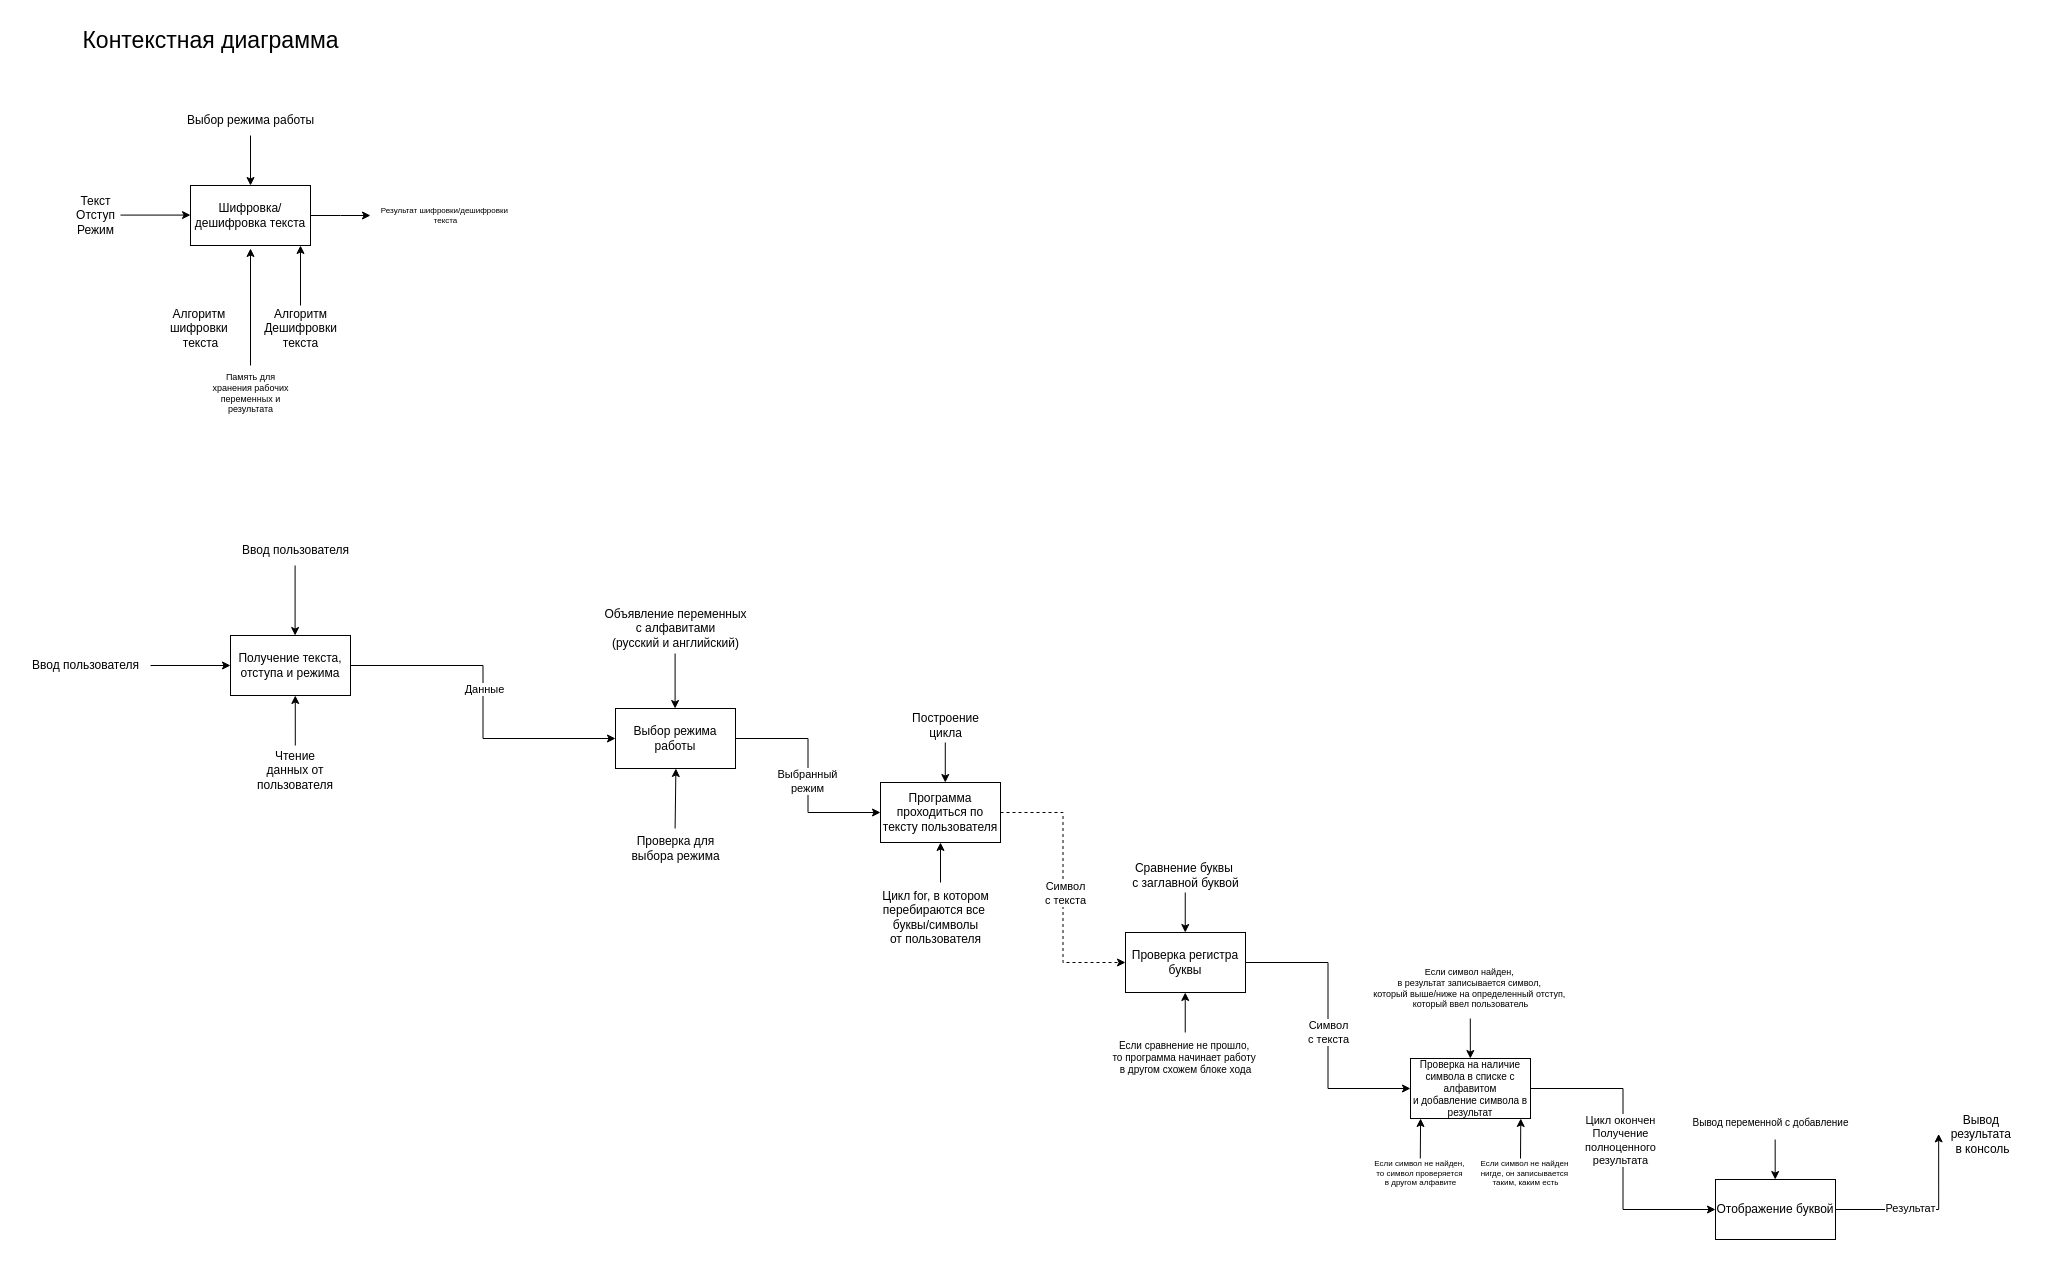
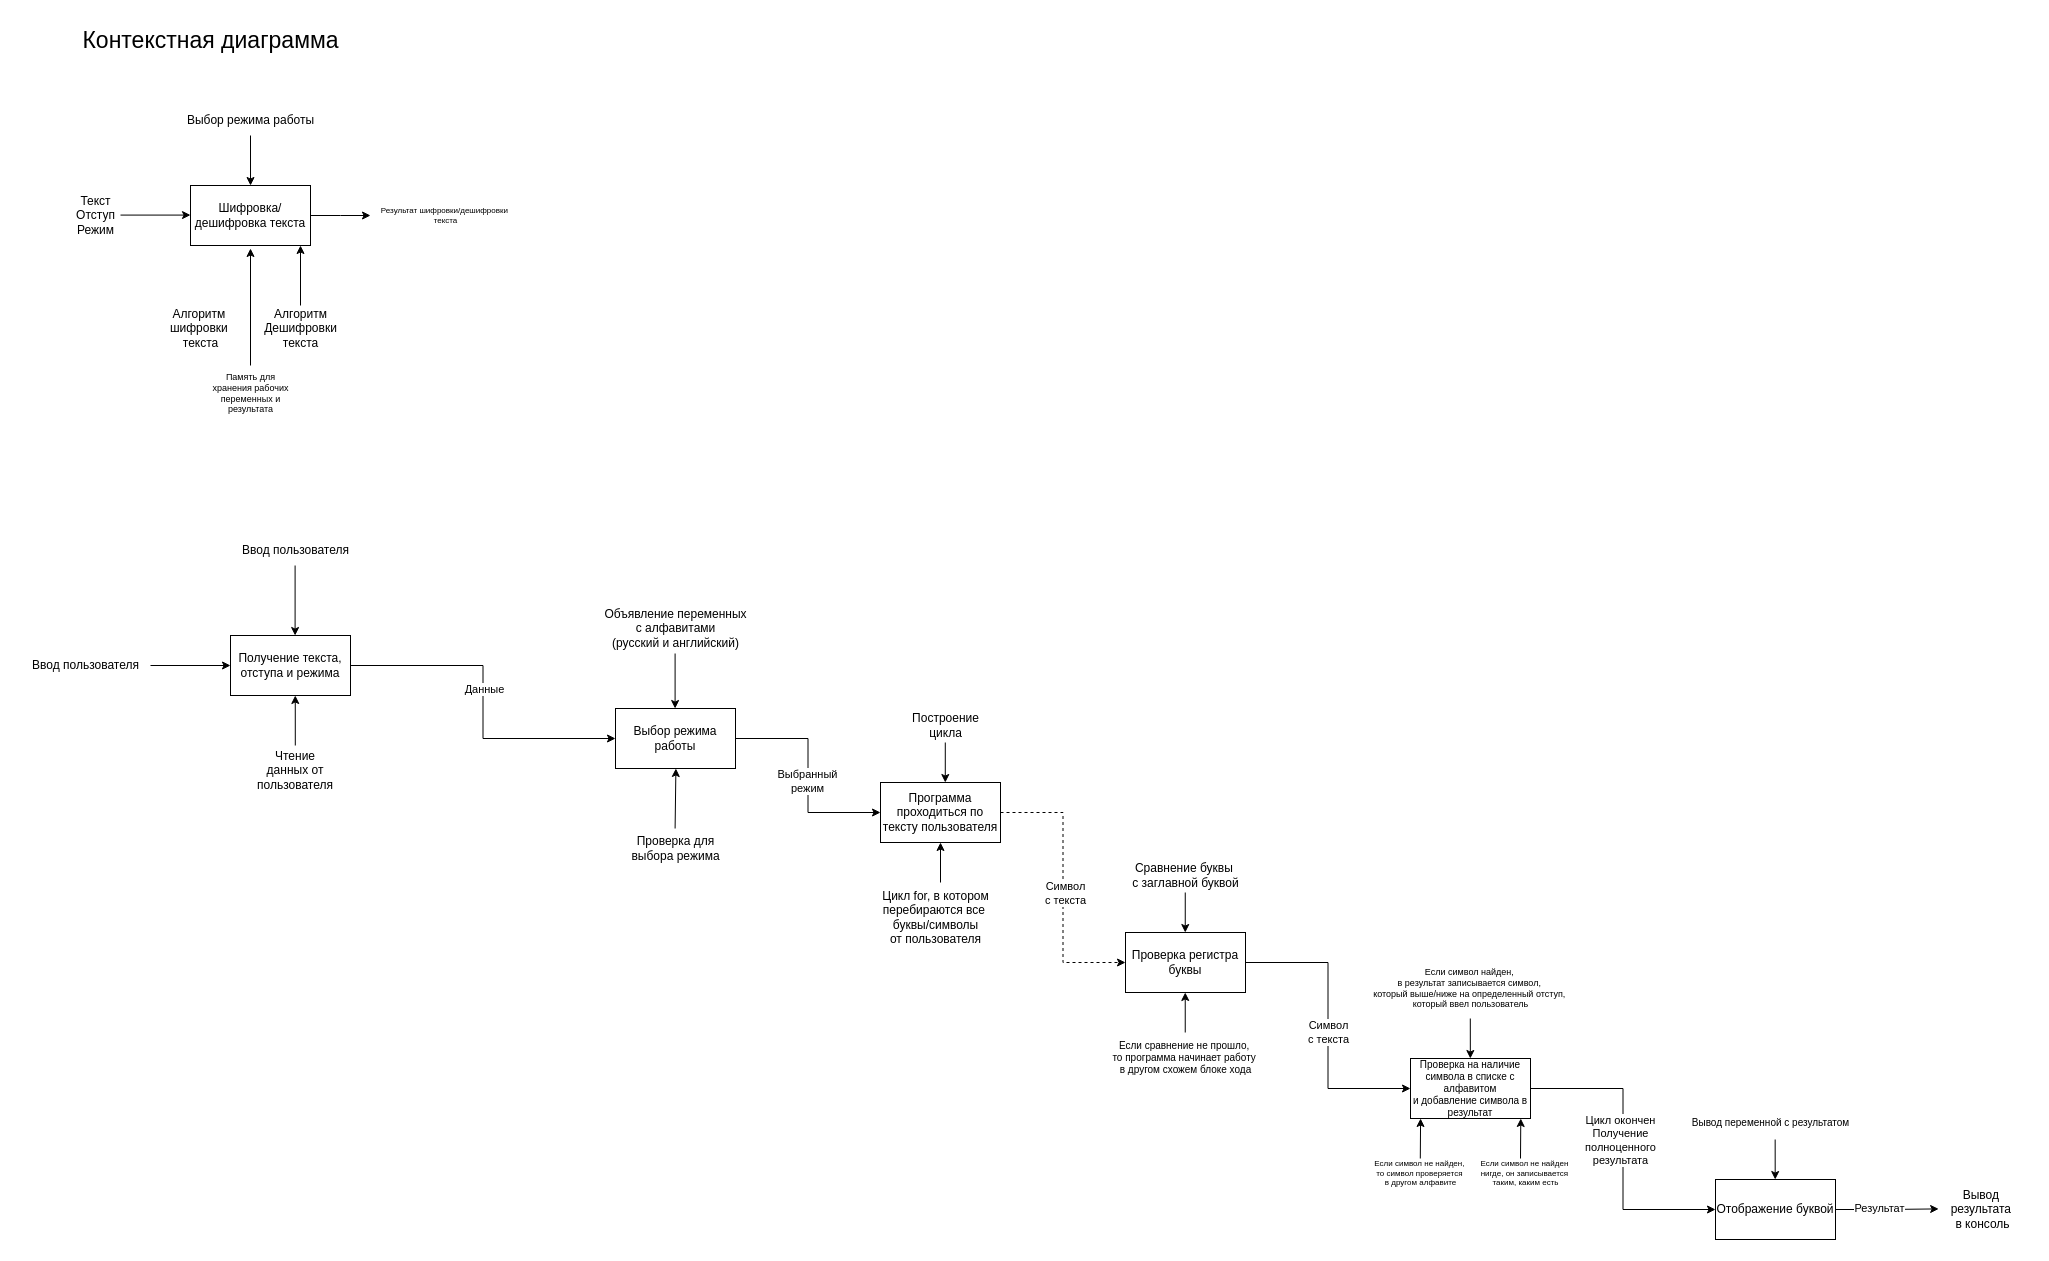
(1771, 1123) -> (1771, 1123)
(1983, 1135) -> (1983, 1210)
